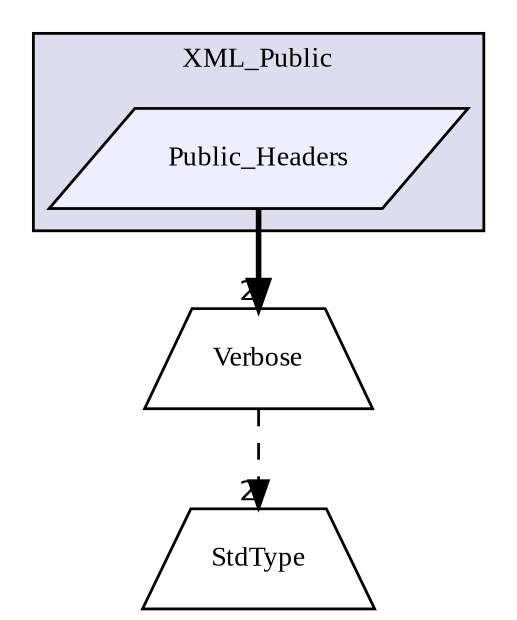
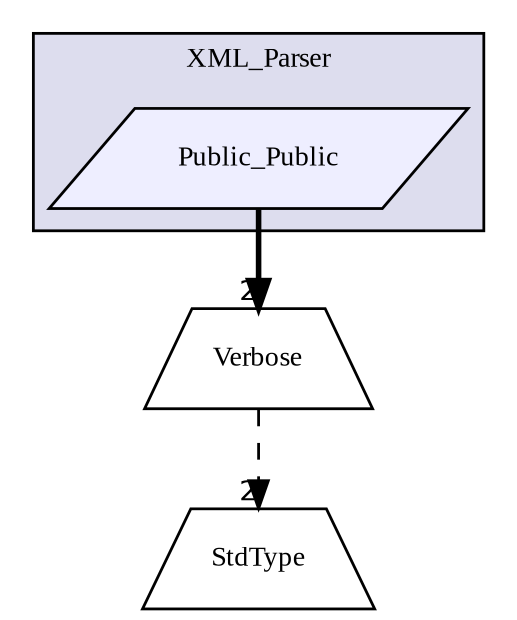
(259, 60) -> (259, 60)
(259, 158) -> (259, 158)
